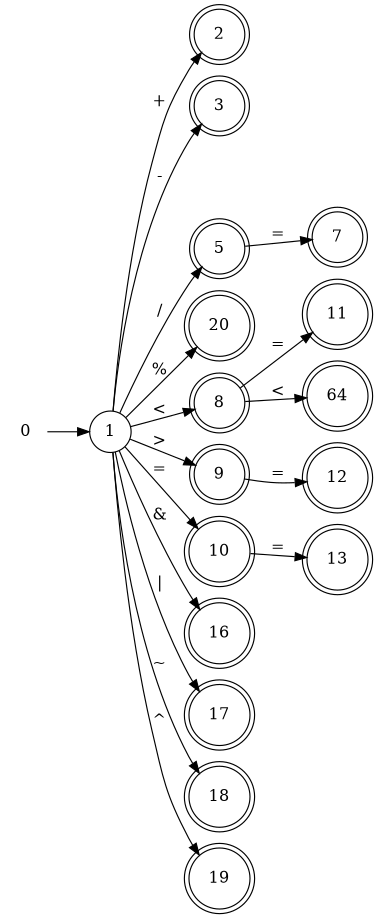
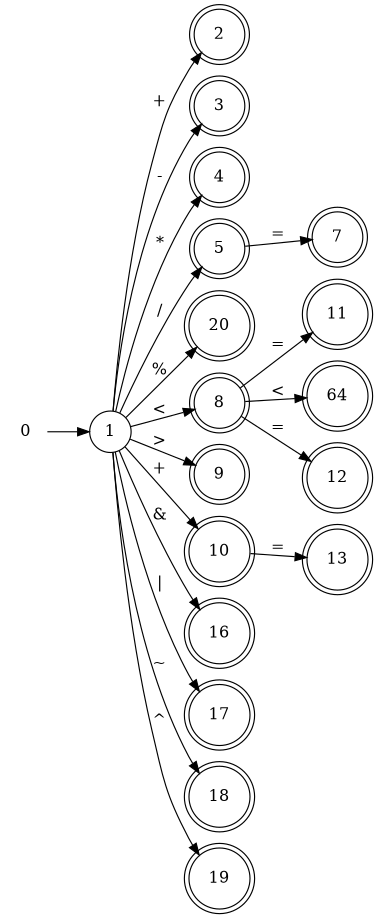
none -> (219, 177)
(160, 469) -> (160, 469)
(270, 482) -> (271, 436)
